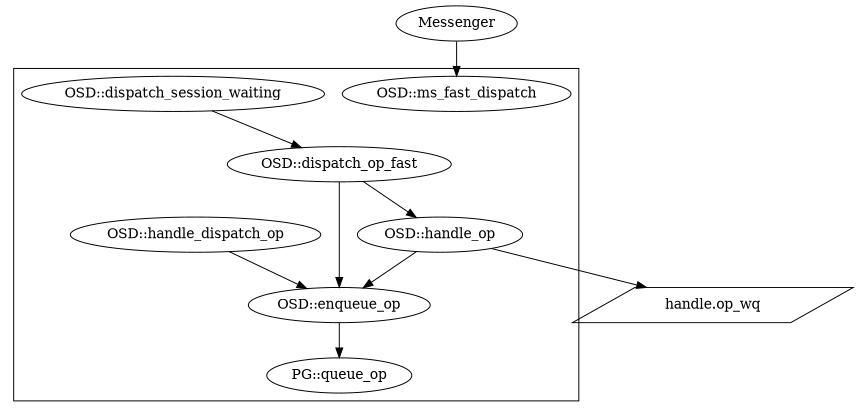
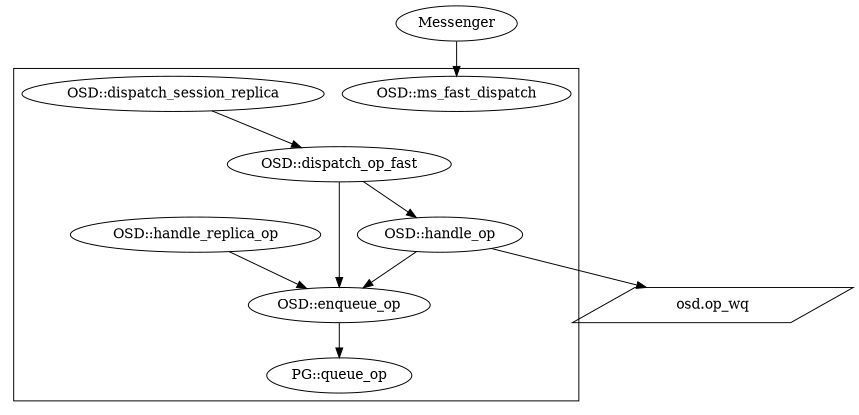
(173, 94) -> (173, 94)
(196, 235) -> (196, 235)
(713, 305) -> (713, 305)
